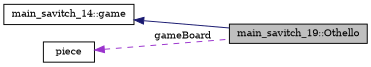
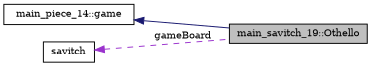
(69, 14) -> (69, 14)
(69, 52) -> (69, 52)
